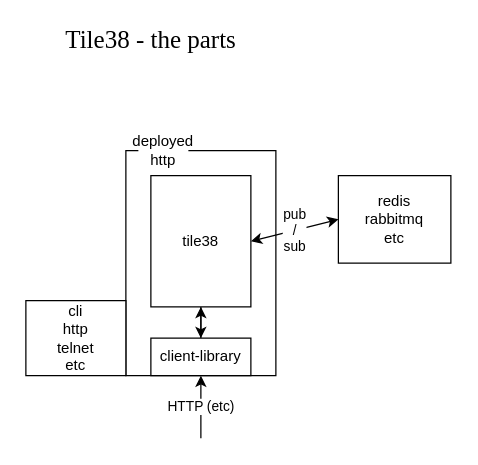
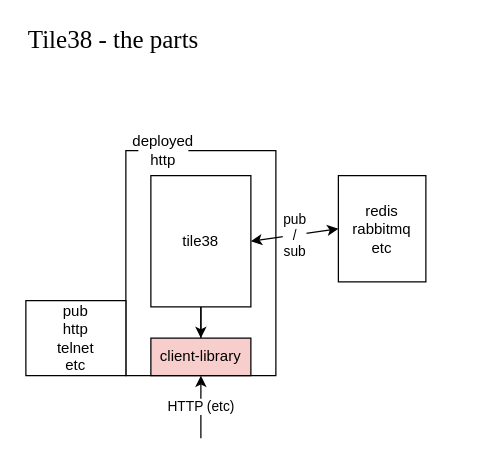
(238, 38) -> (201, 38)
(394, 219) -> (382, 229)
(76, 338) -> (76, 338)
(201, 338) -> (201, 338)
(201, 357) -> (201, 357)
